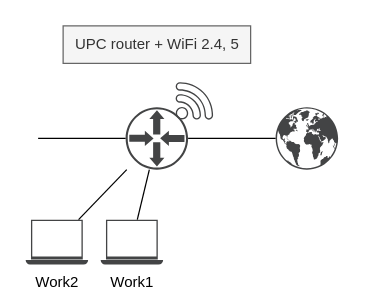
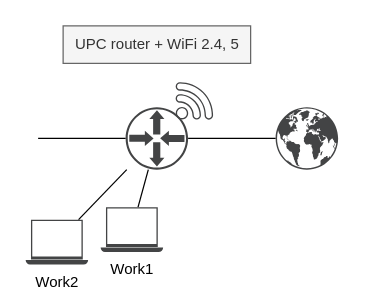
(132, 242) -> (132, 229)
